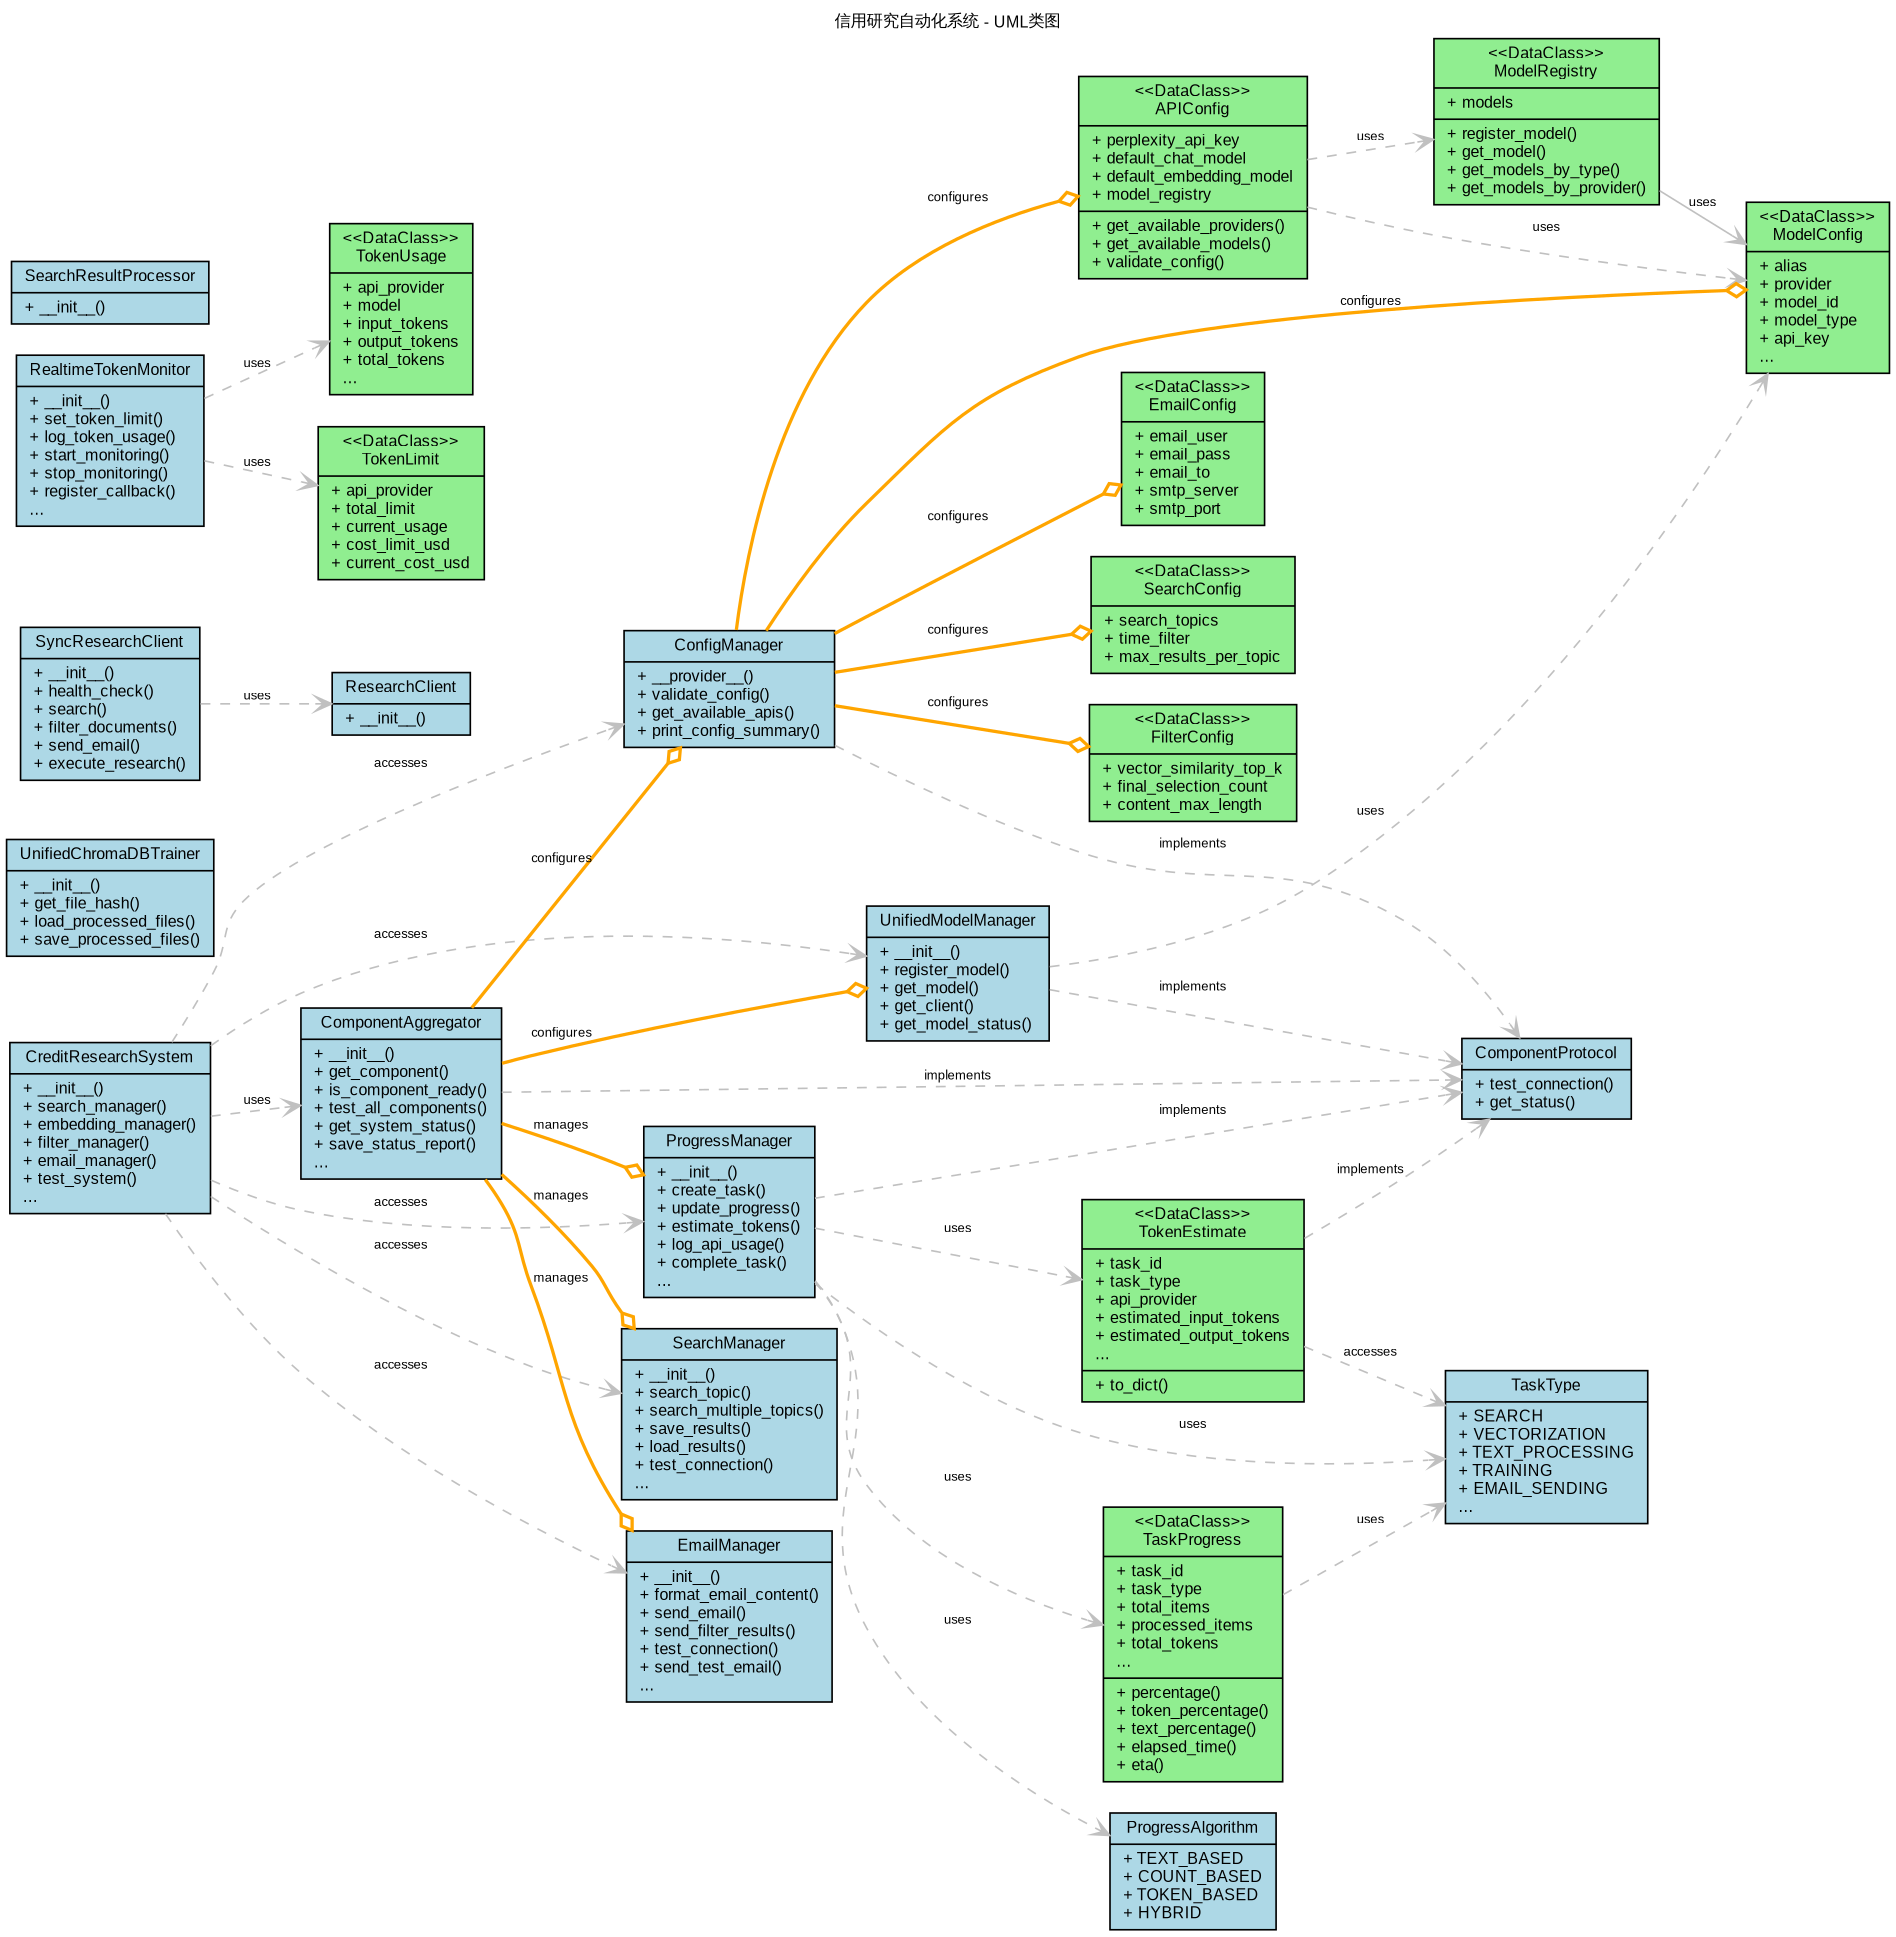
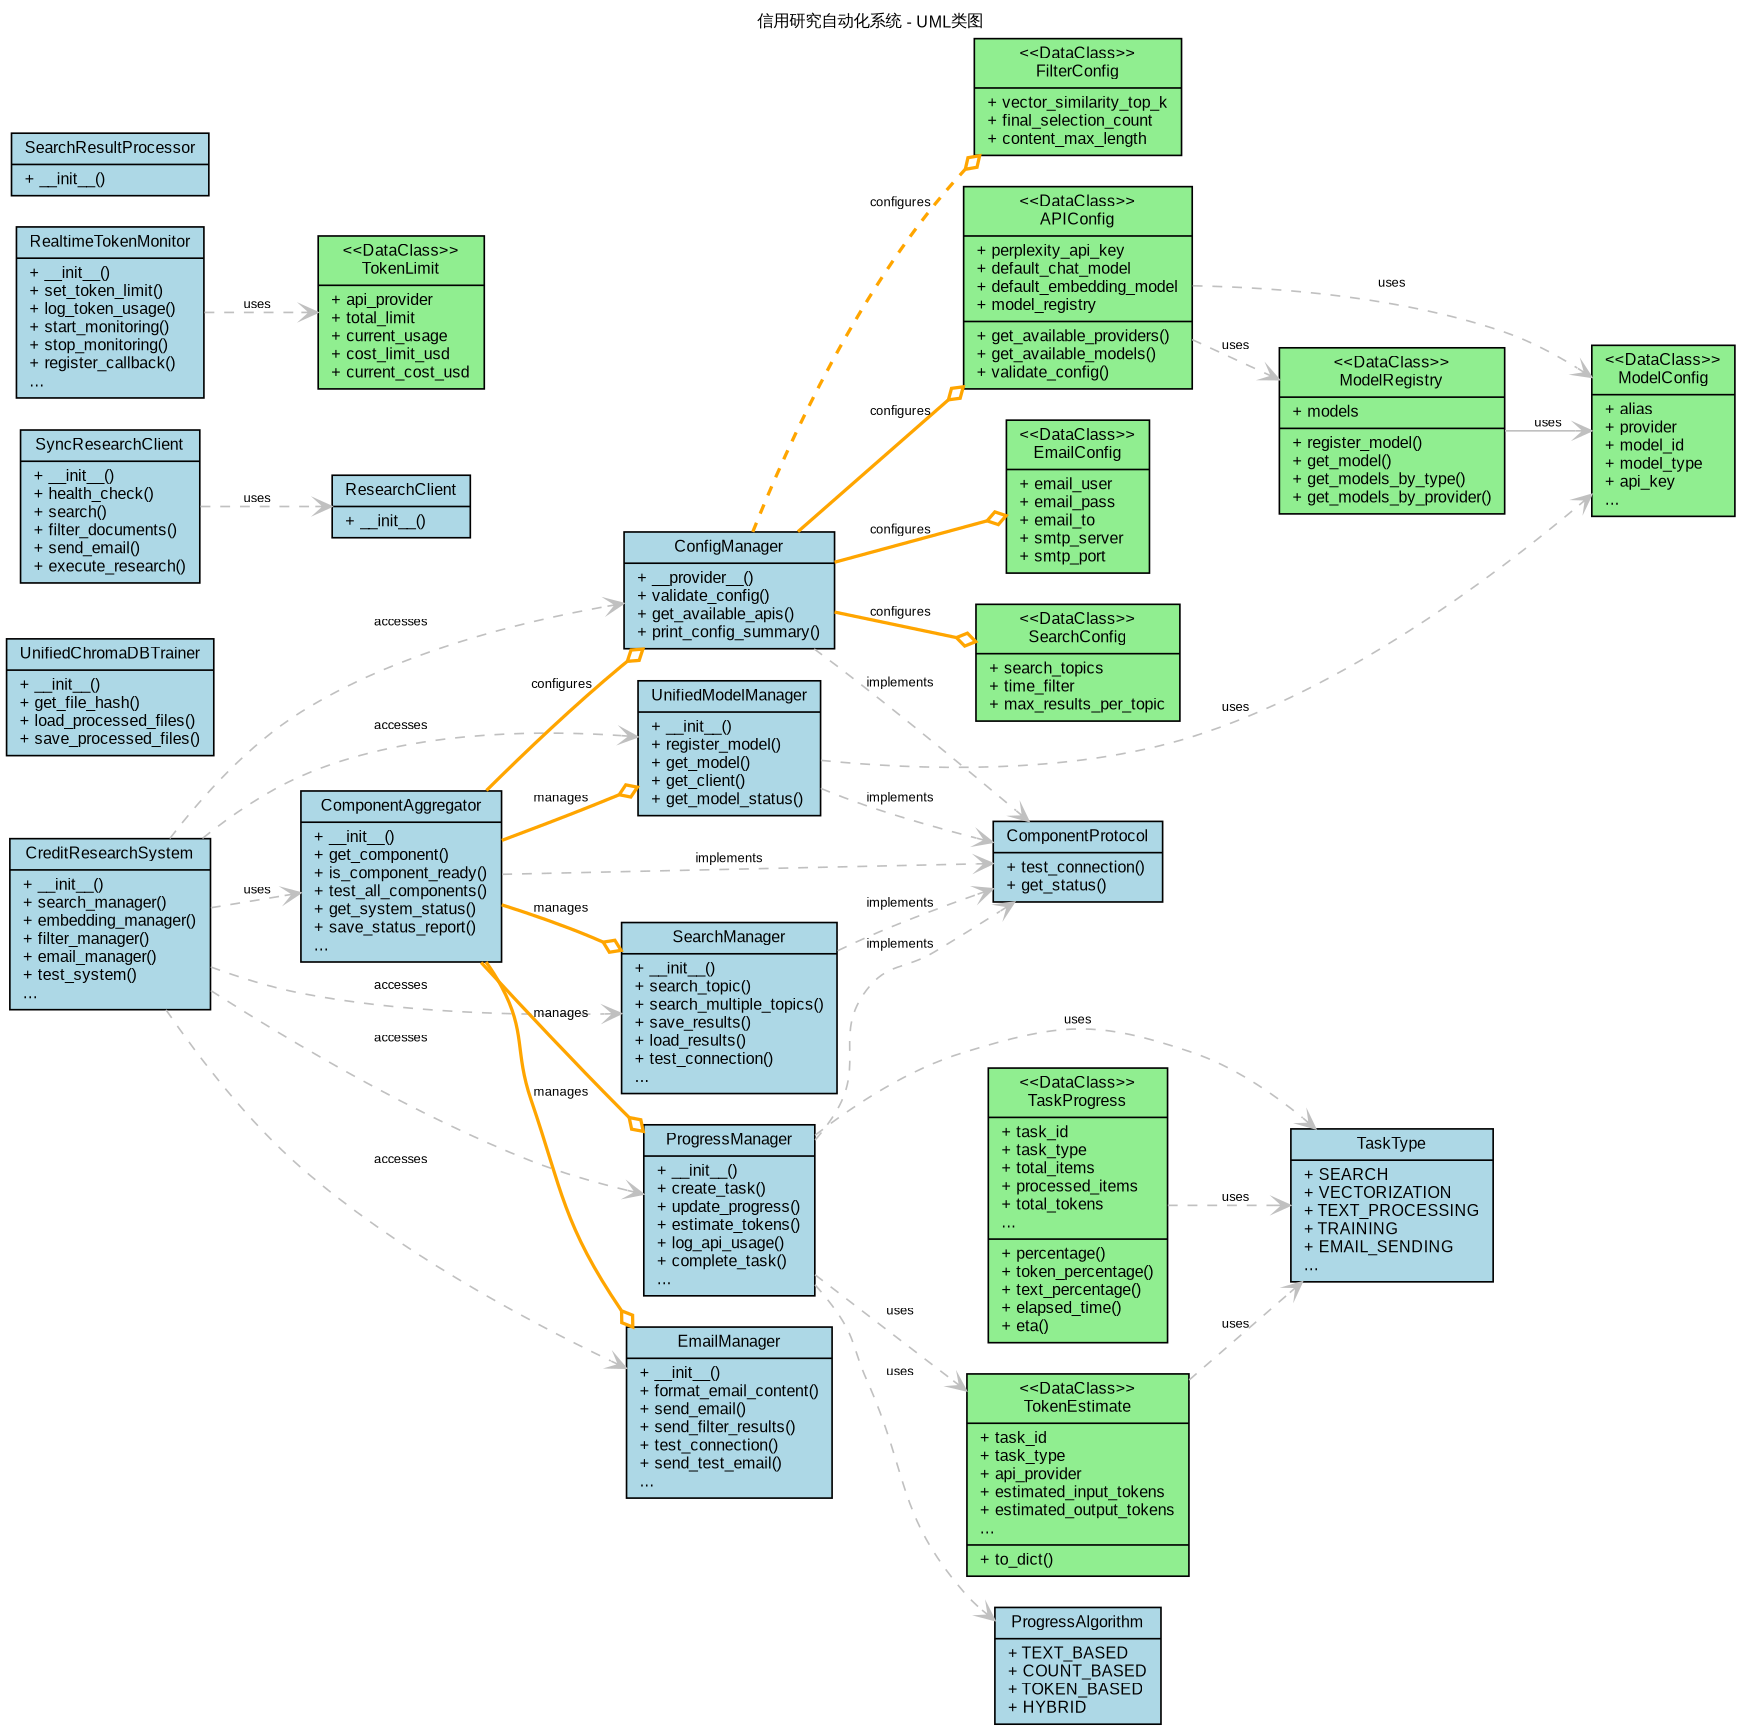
(401, 309) -> none
(1190, 332) -> none
(952, 725) -> (844, 342)
(562, 1034) -> (562, 798)
(1392, 1186) -> (907, 921)
(1371, 1353) -> (1236, 1325)
(882, 1502) -> none
